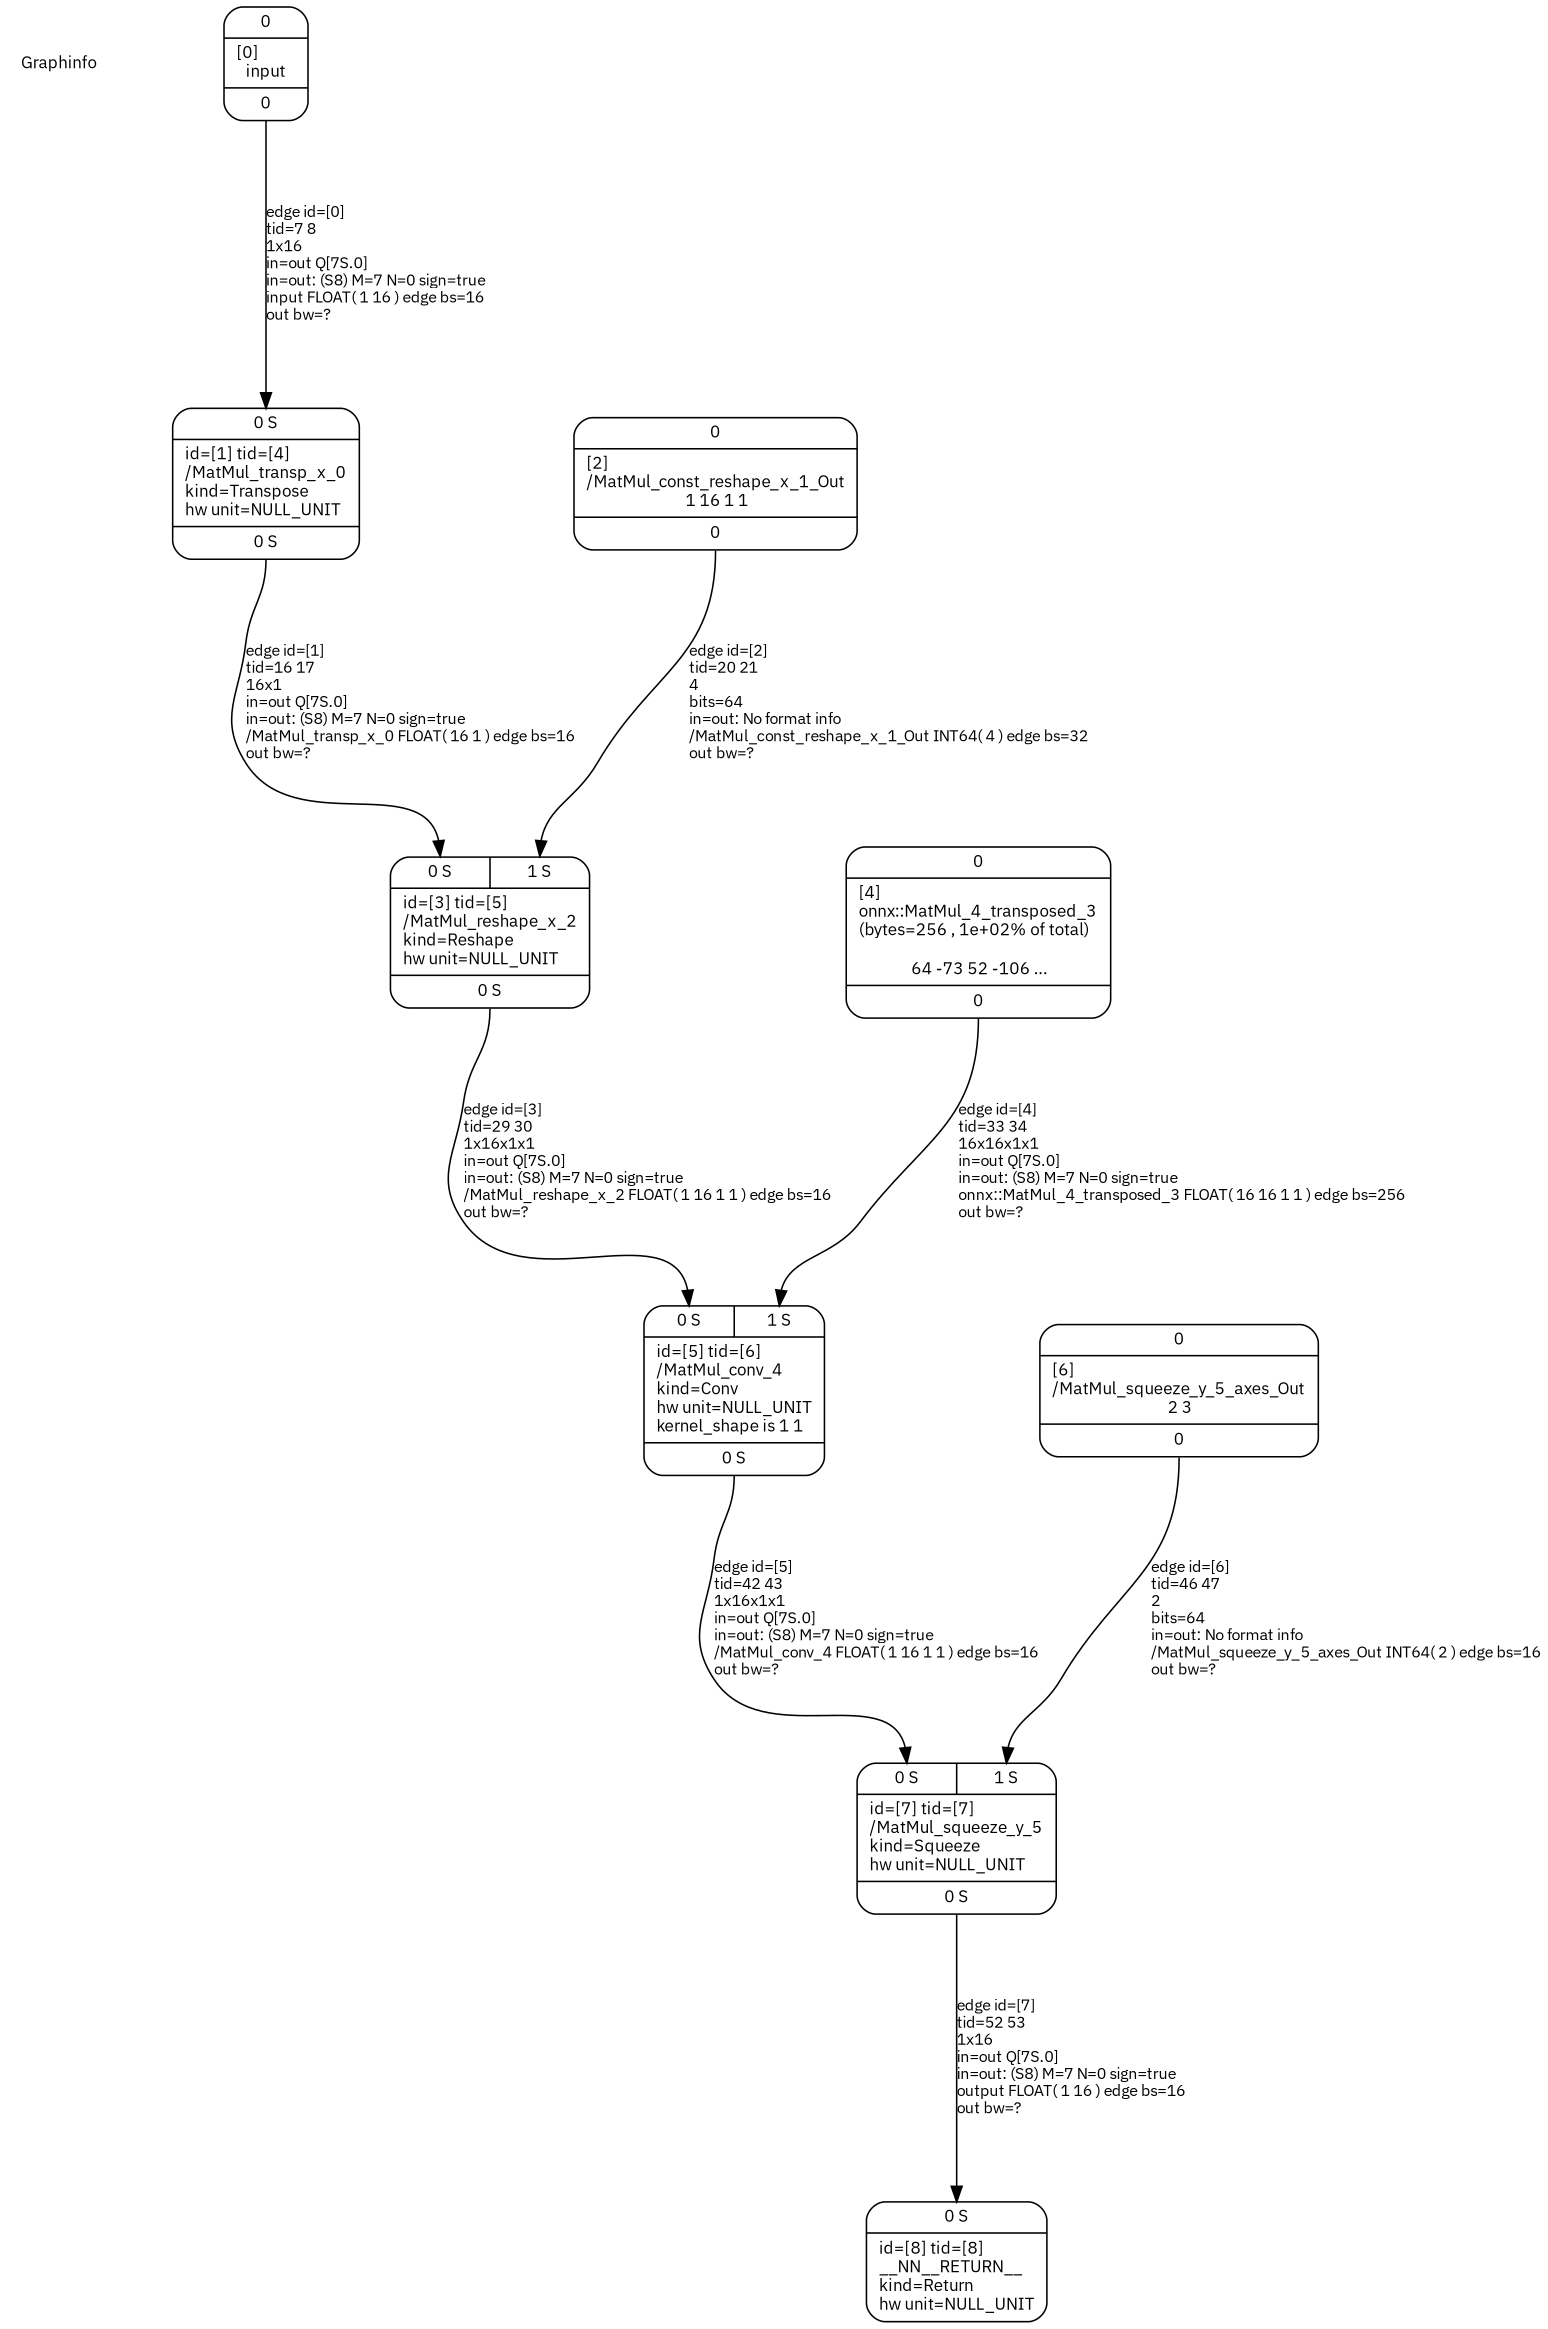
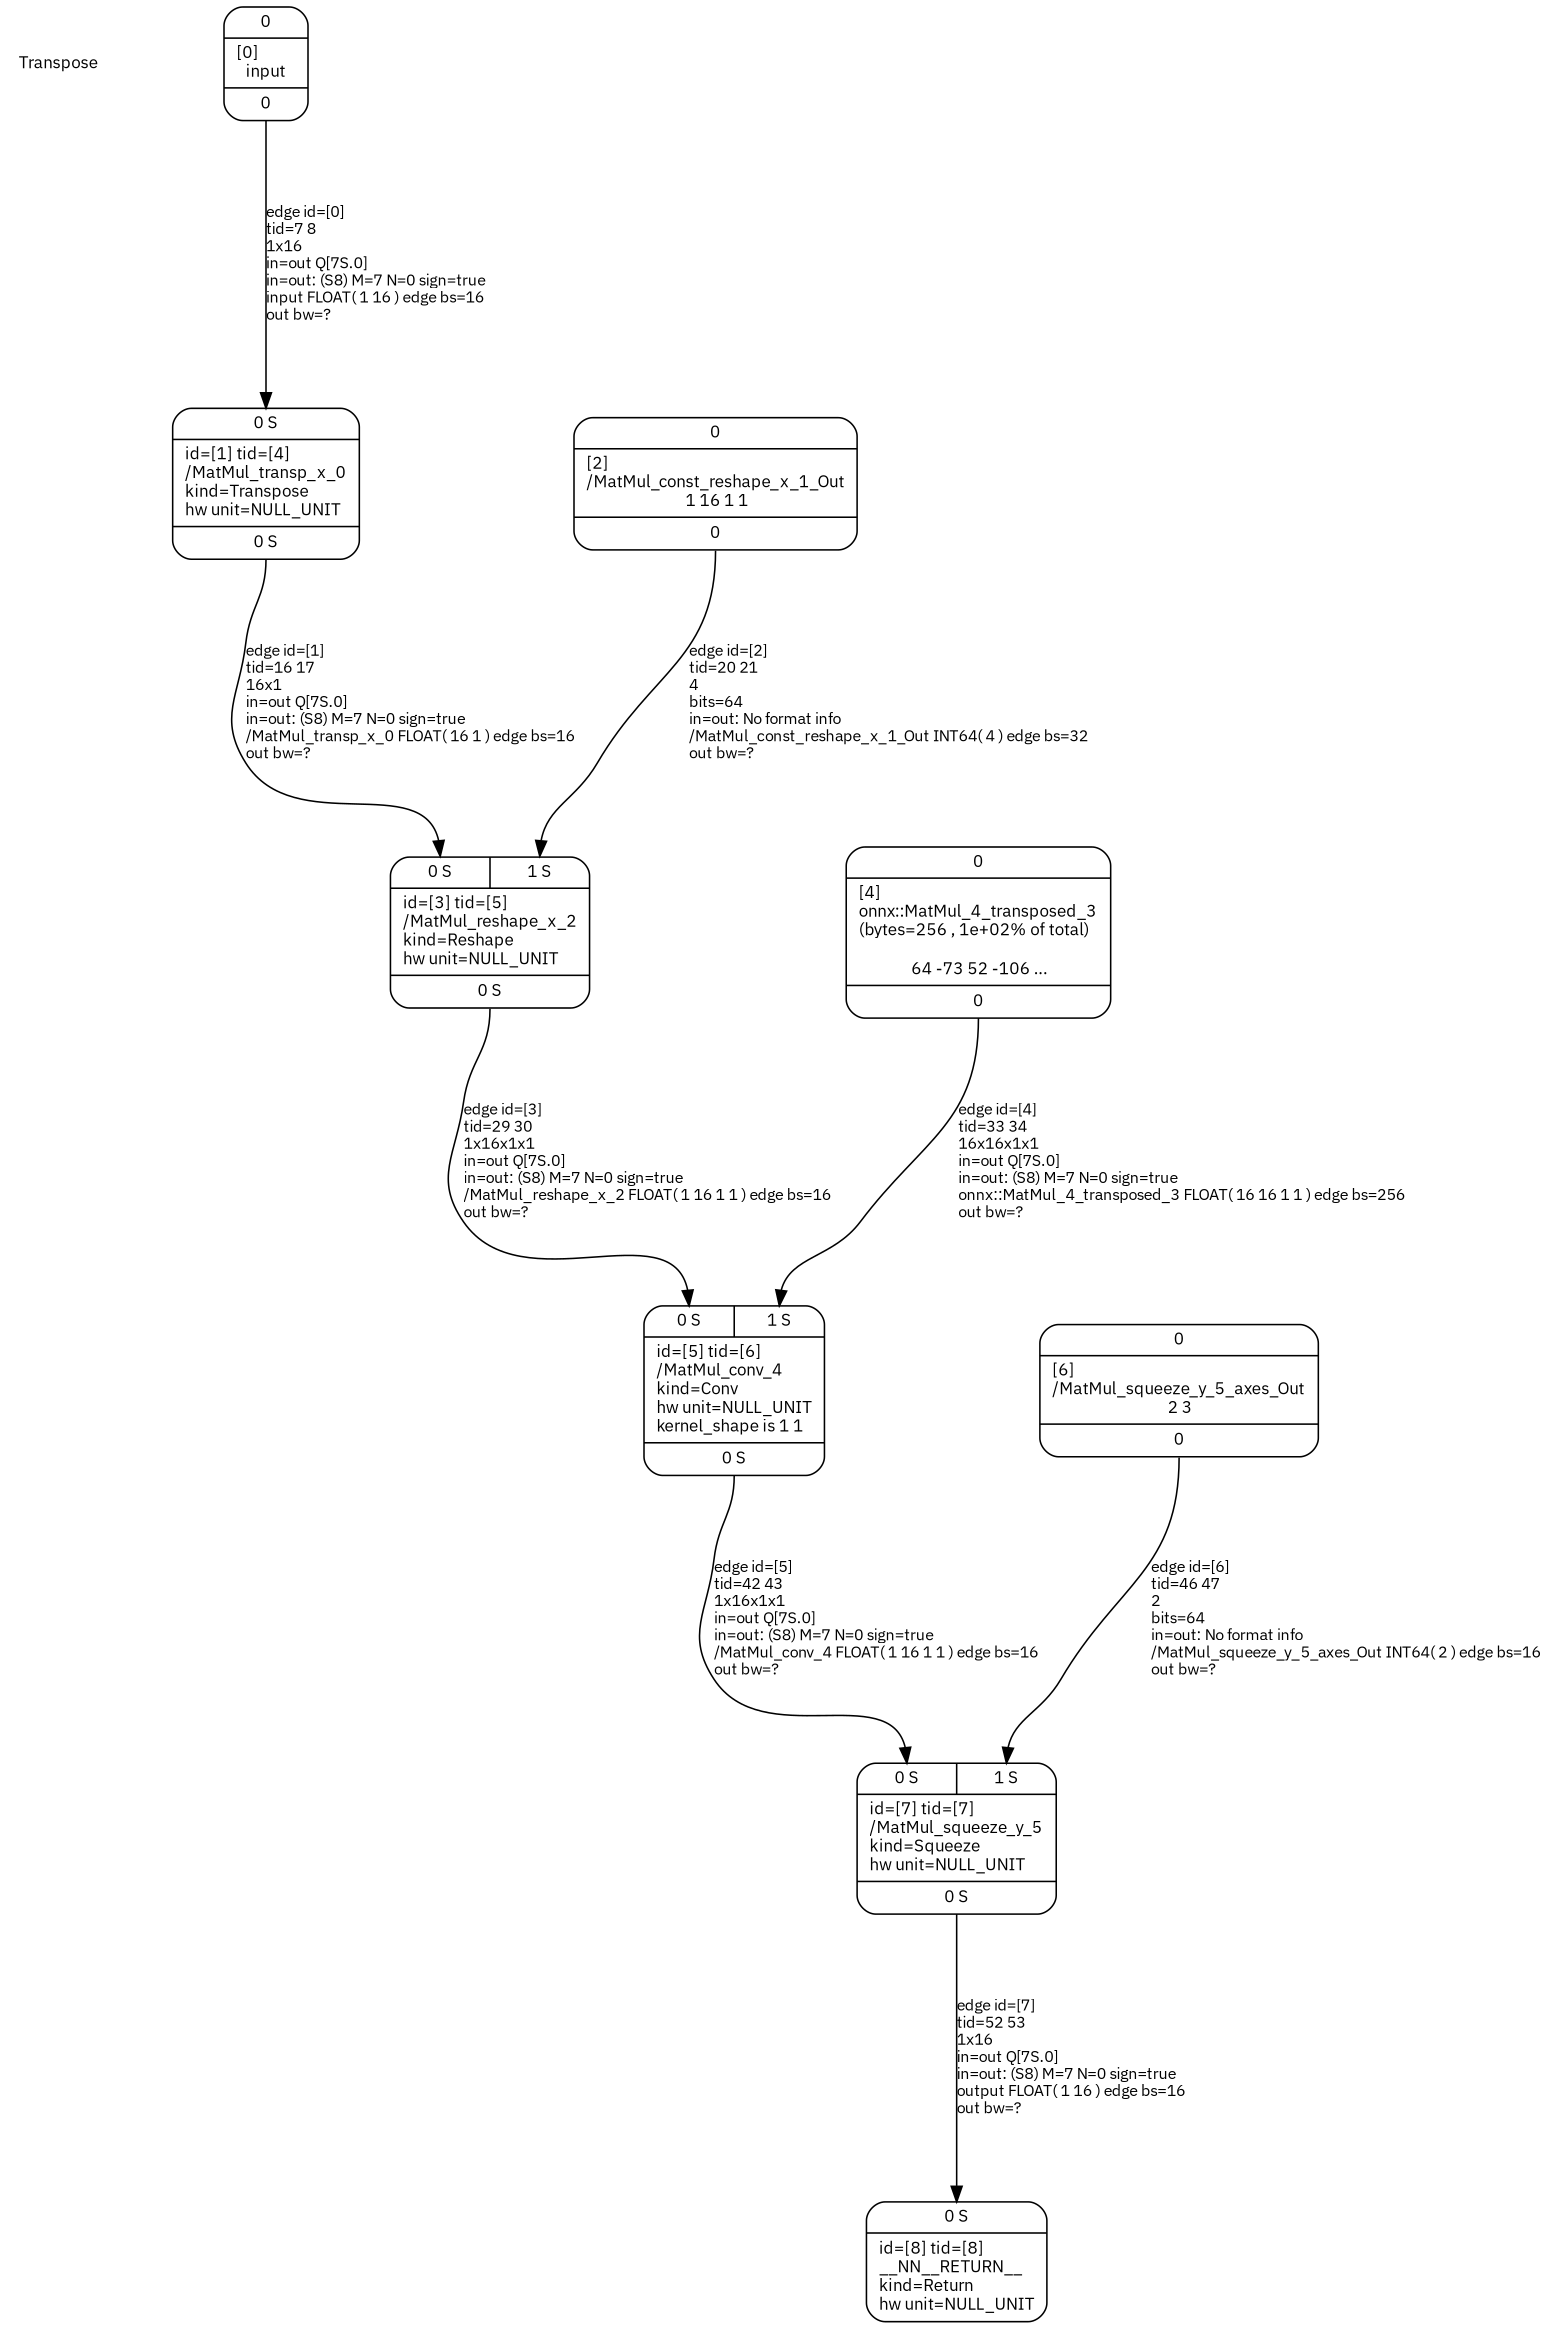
(59, 64) -> (59, 64)
